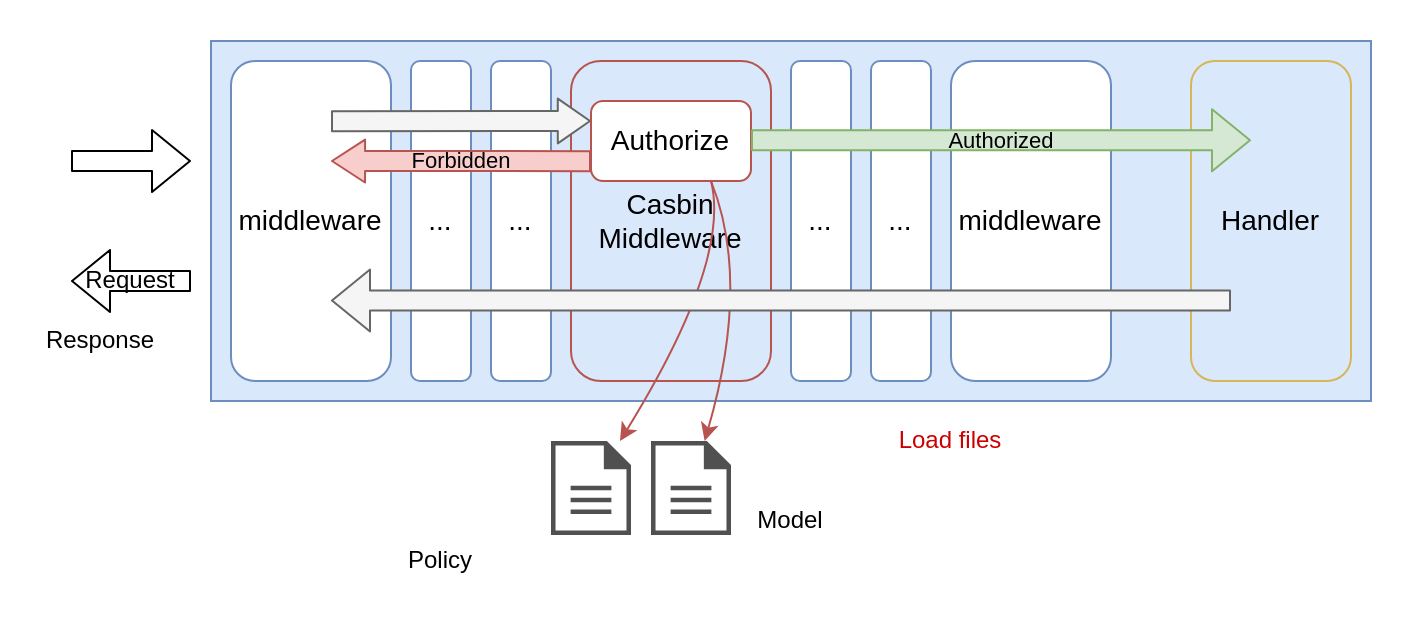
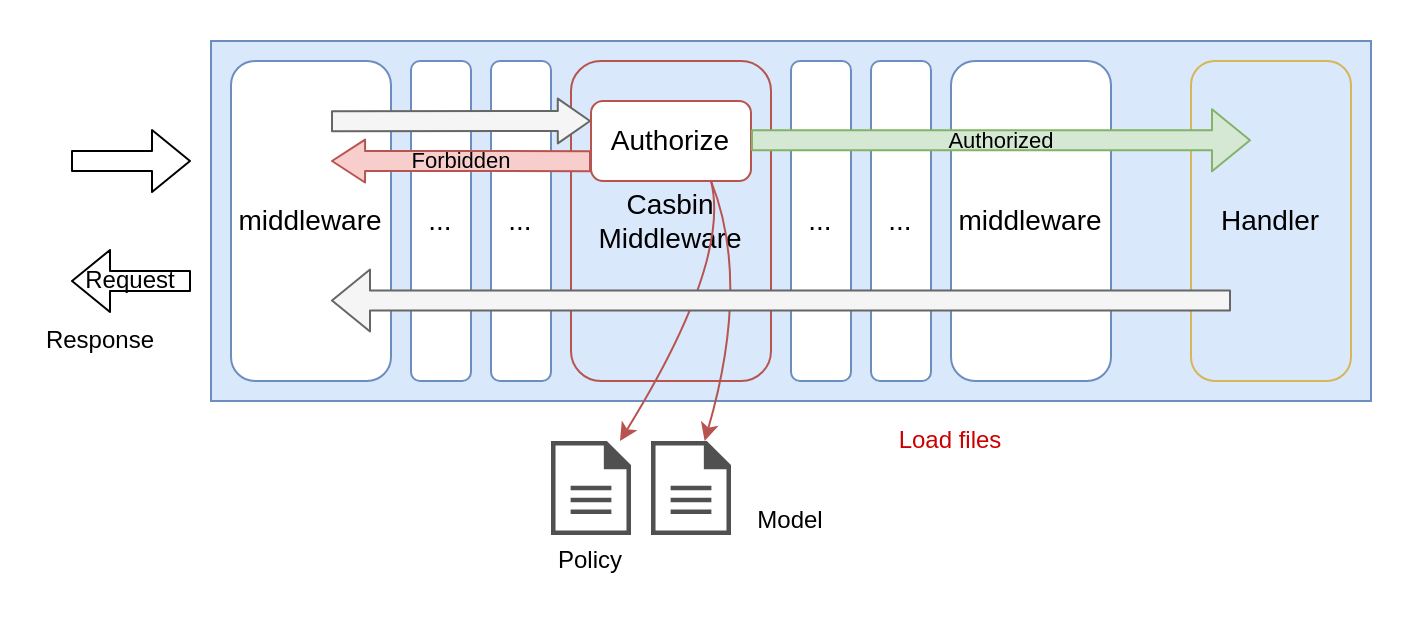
(441, 561) -> (591, 561)
